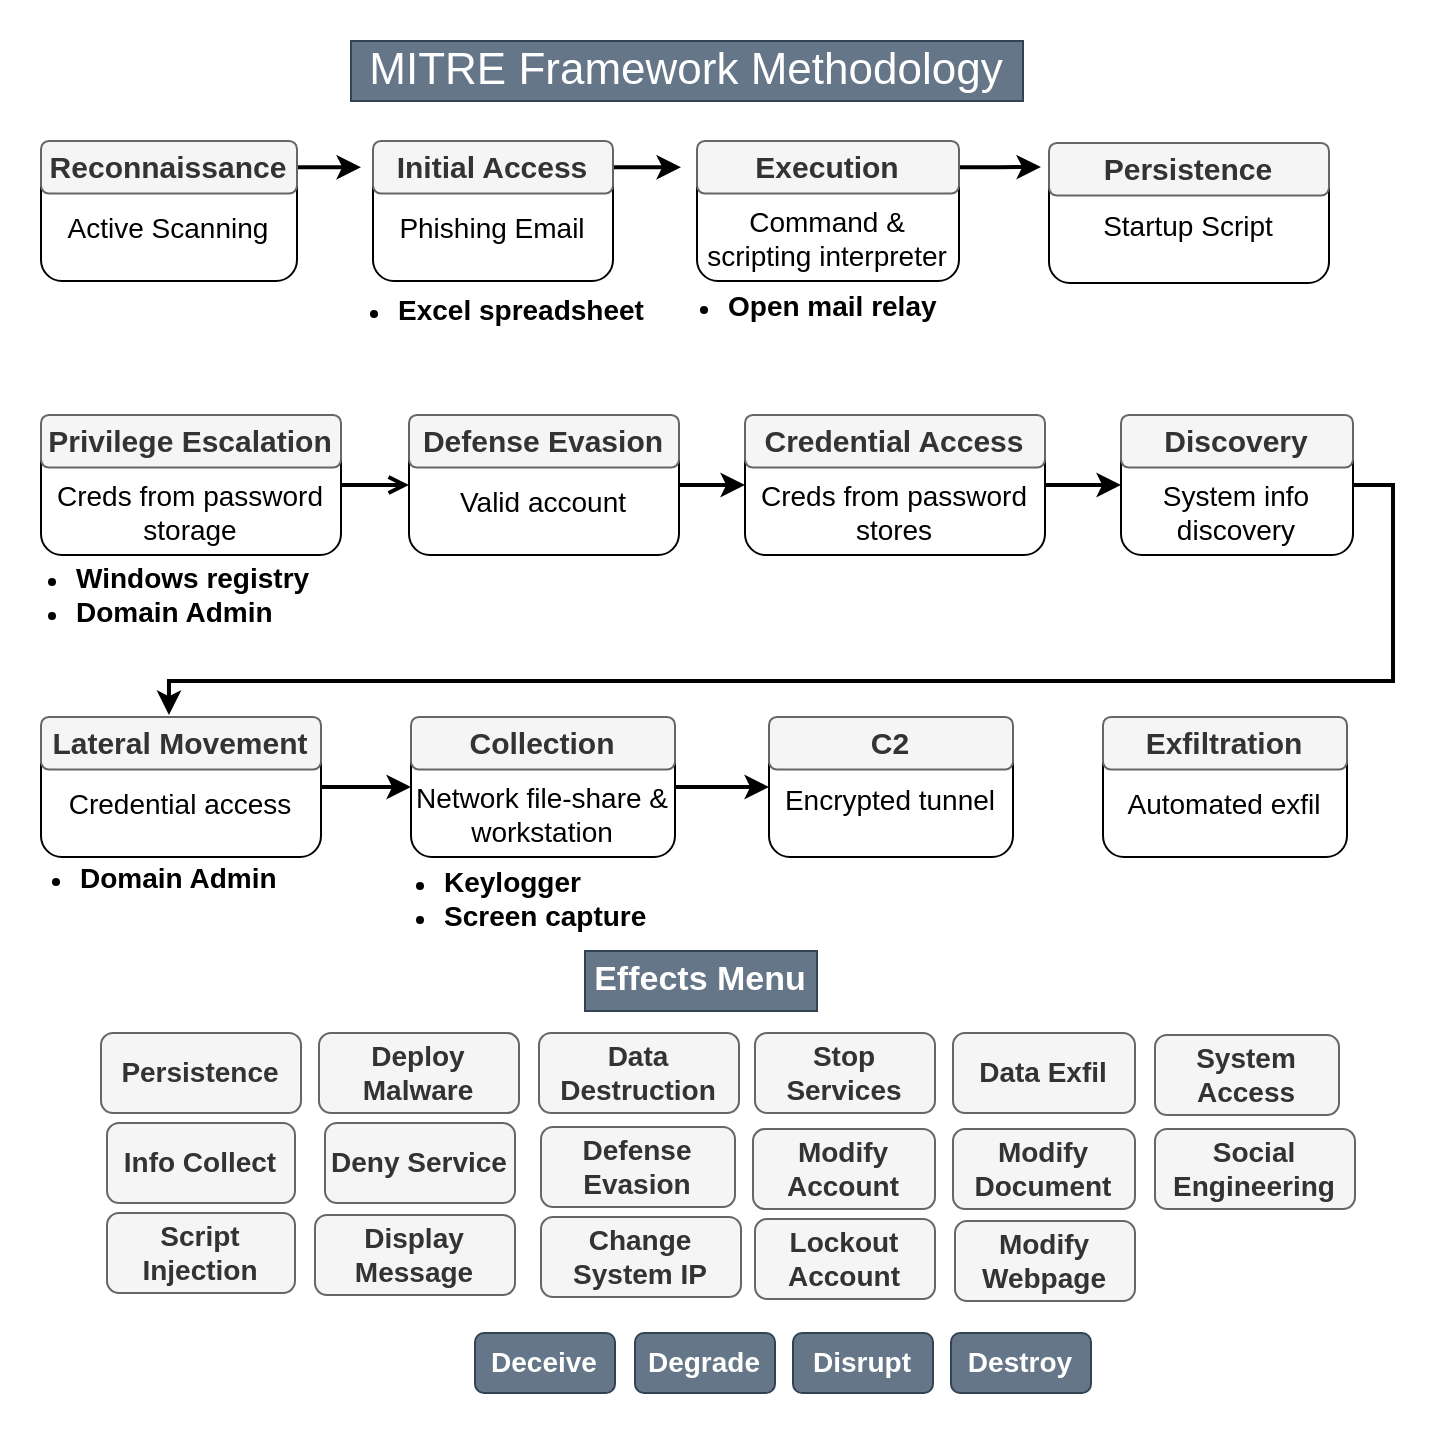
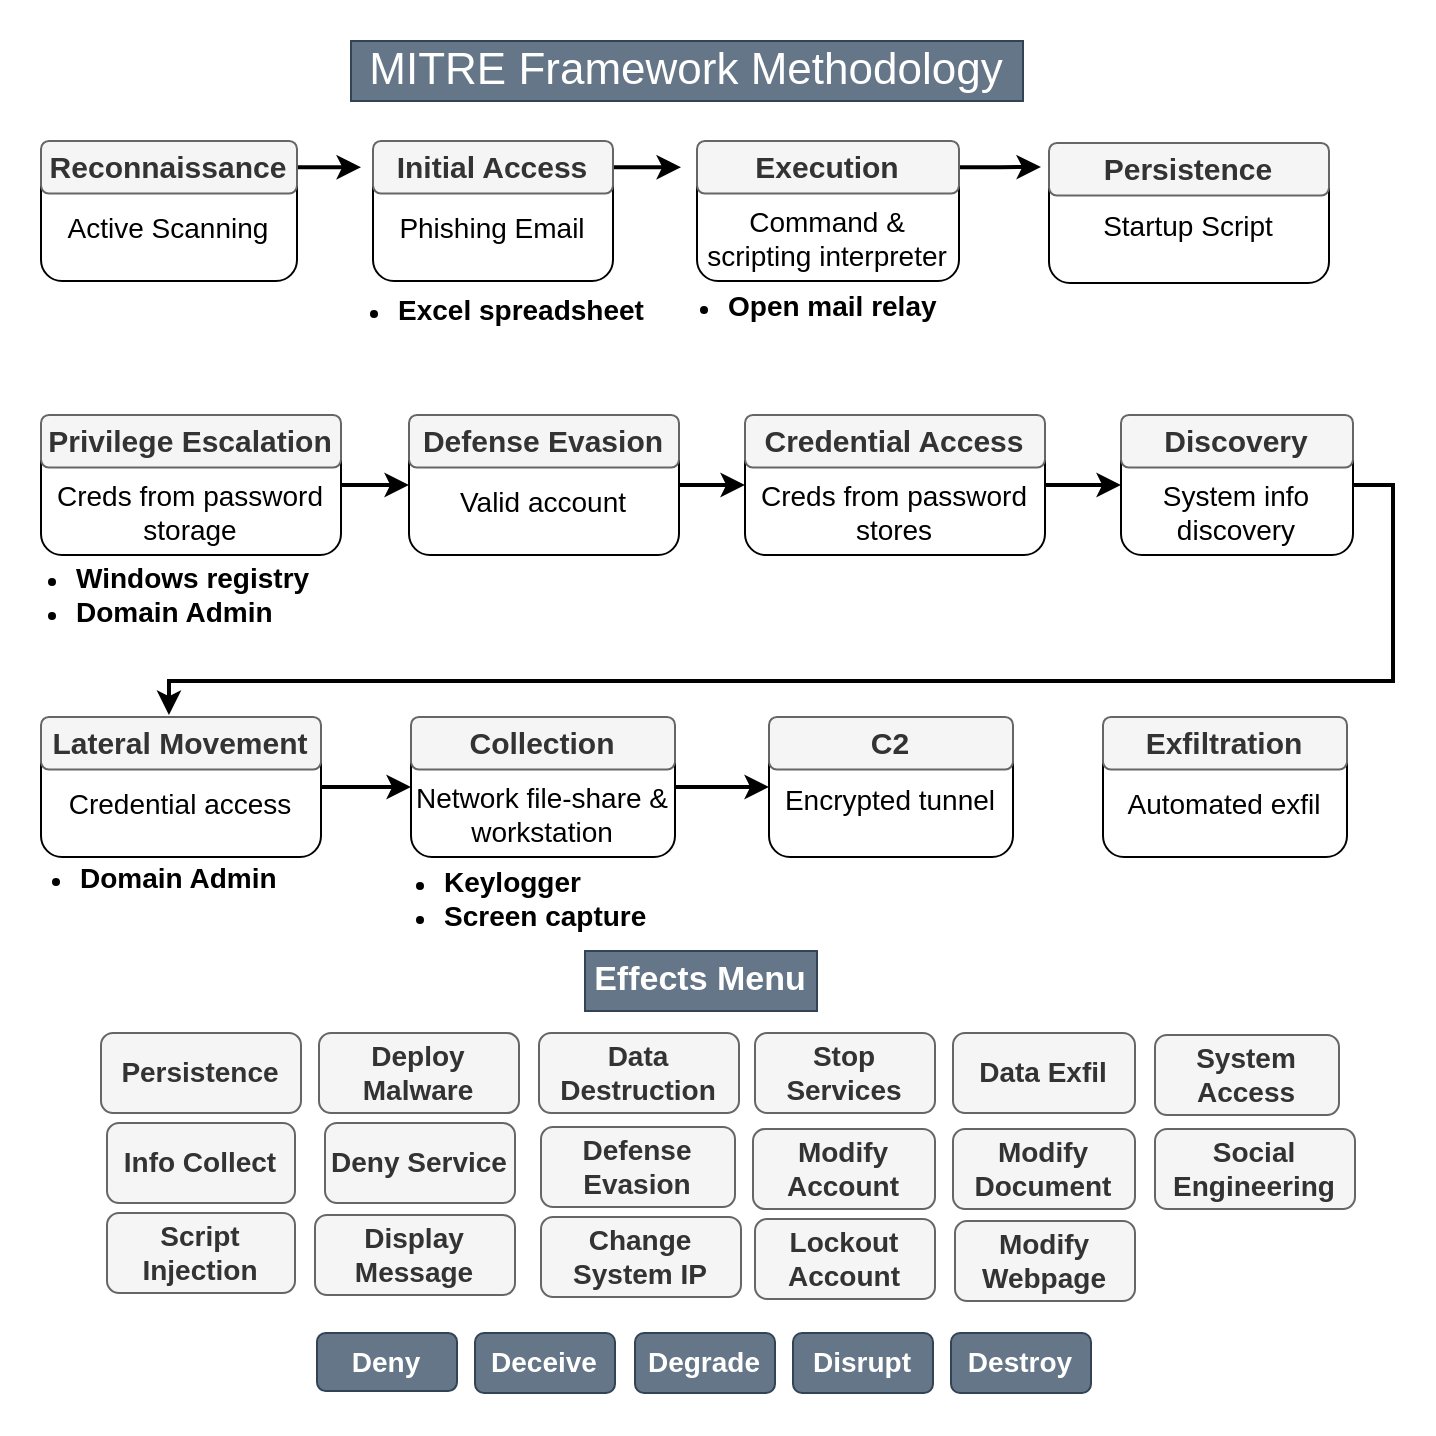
(391, 485) -> (389, 485)
none -> (387, 1362)
